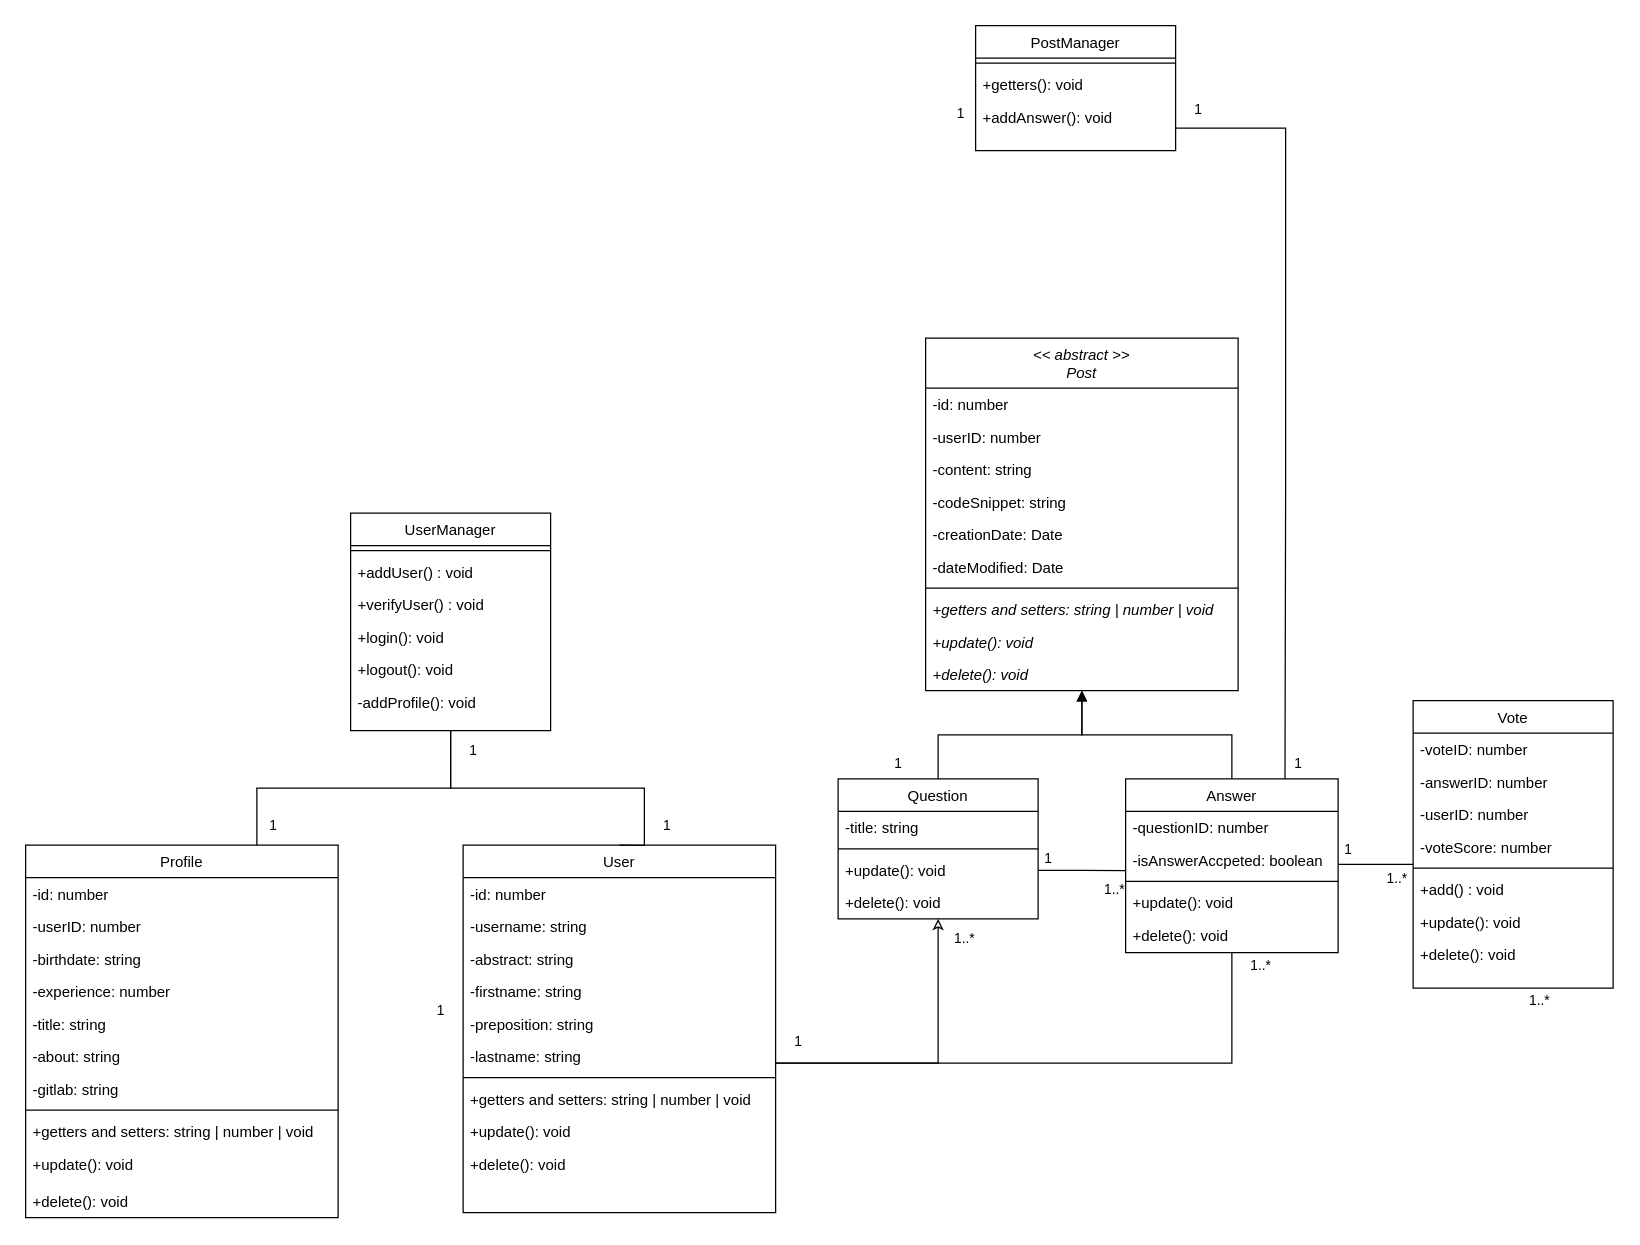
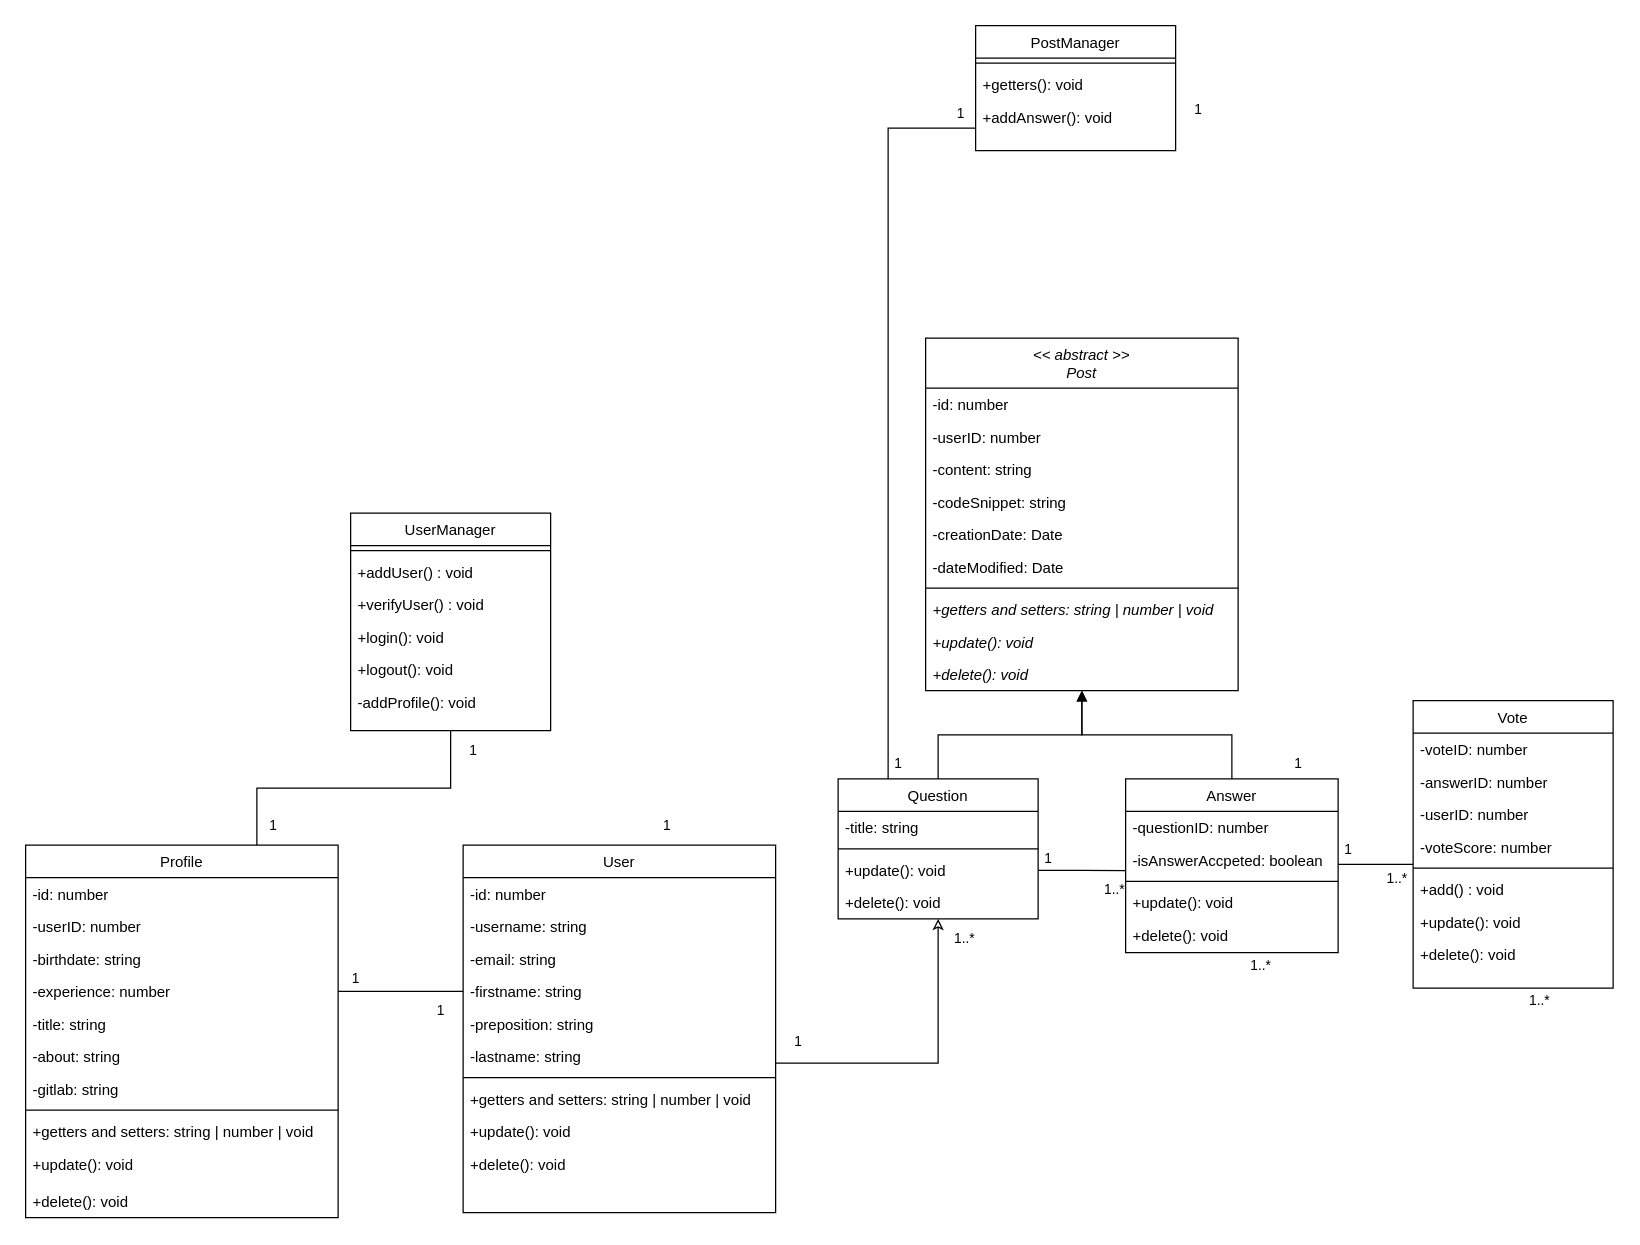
(1286, 398) -> none
none -> (888, 411)
(578, 788) -> none
(536, 960) -> (519, 960)
none -> (401, 991)
(1140, 1063) -> none
